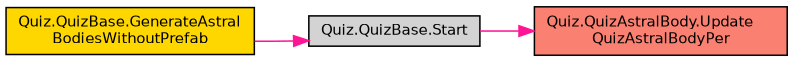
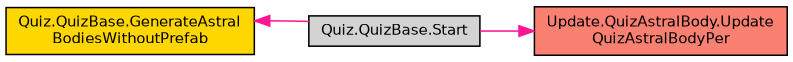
(661, 31) -> (661, 31)
(274, 41) -> (289, 21)
